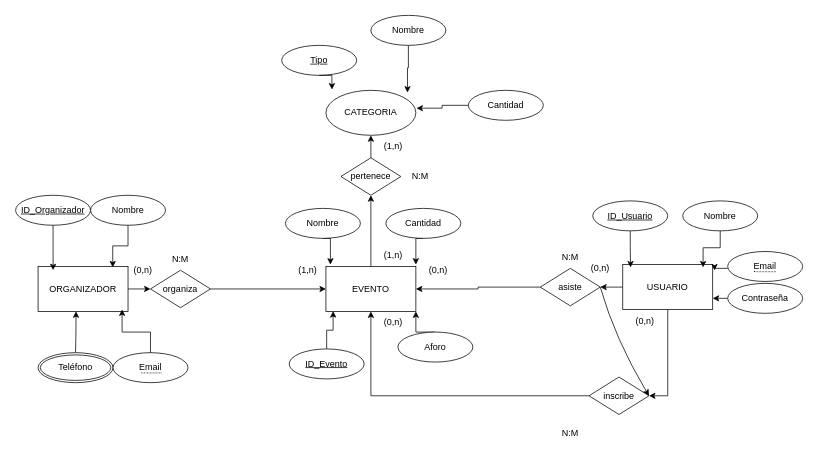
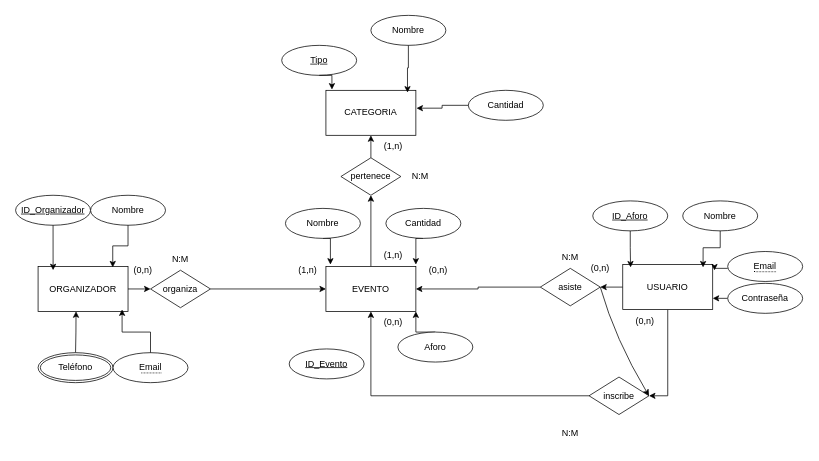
(371, 113) -> (371, 113)
(630, 216) -> (630, 216)
(327, 336) -> none
